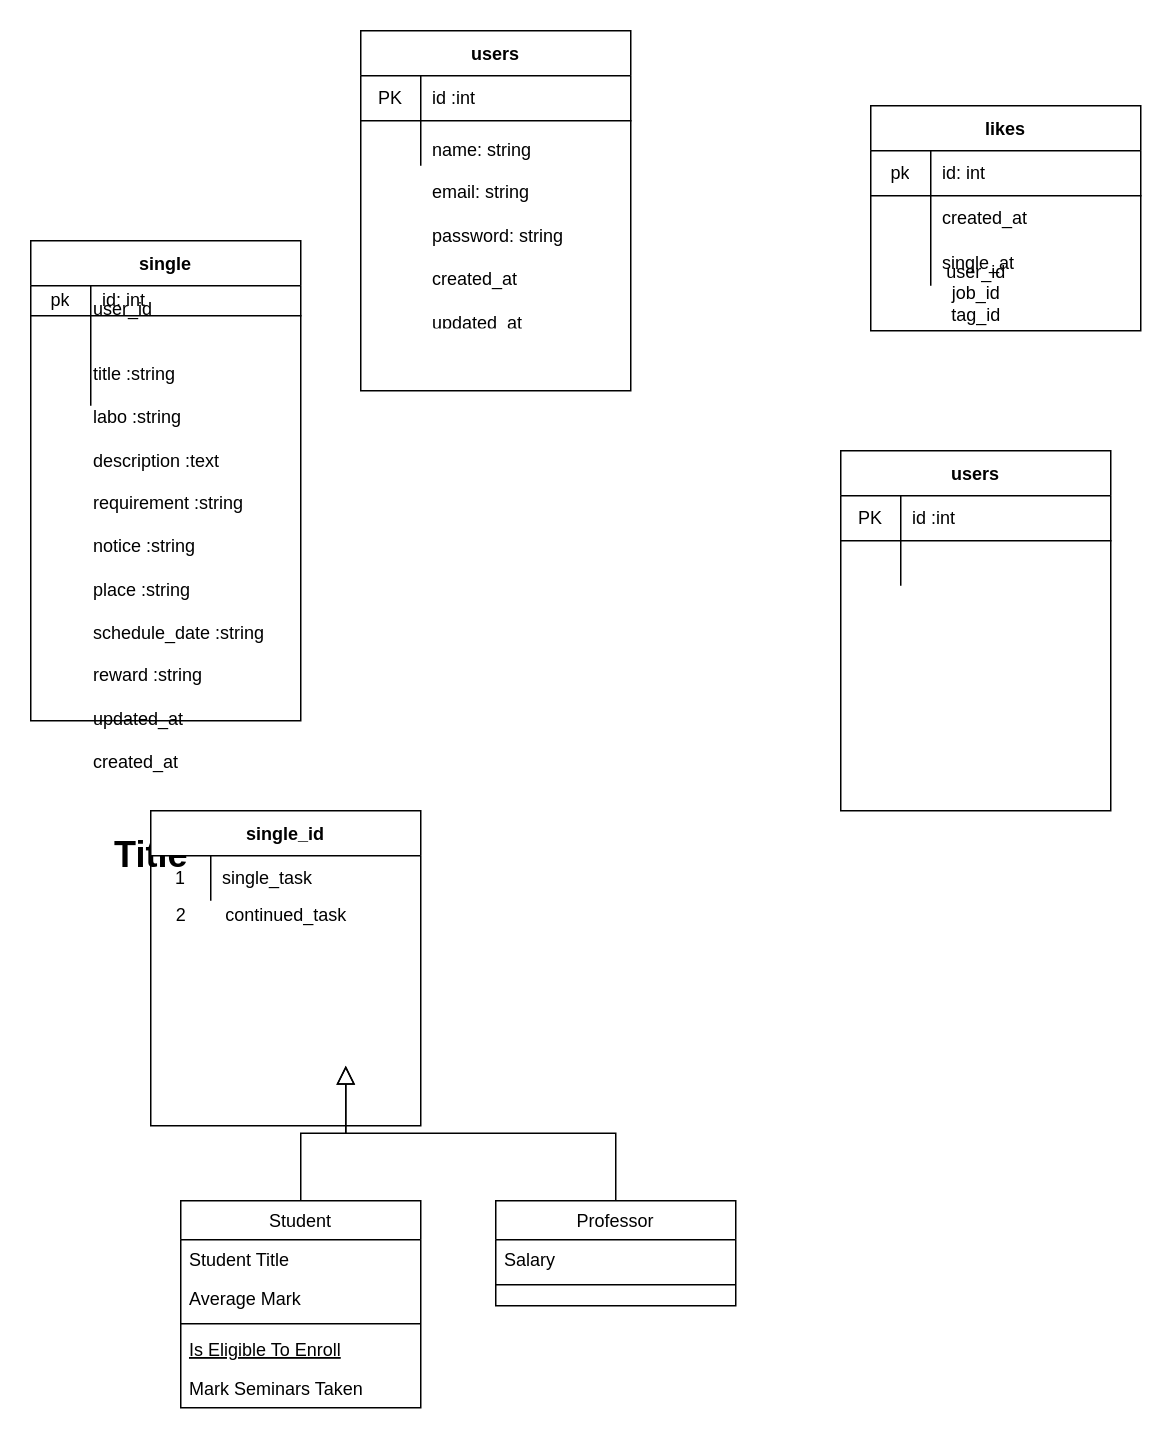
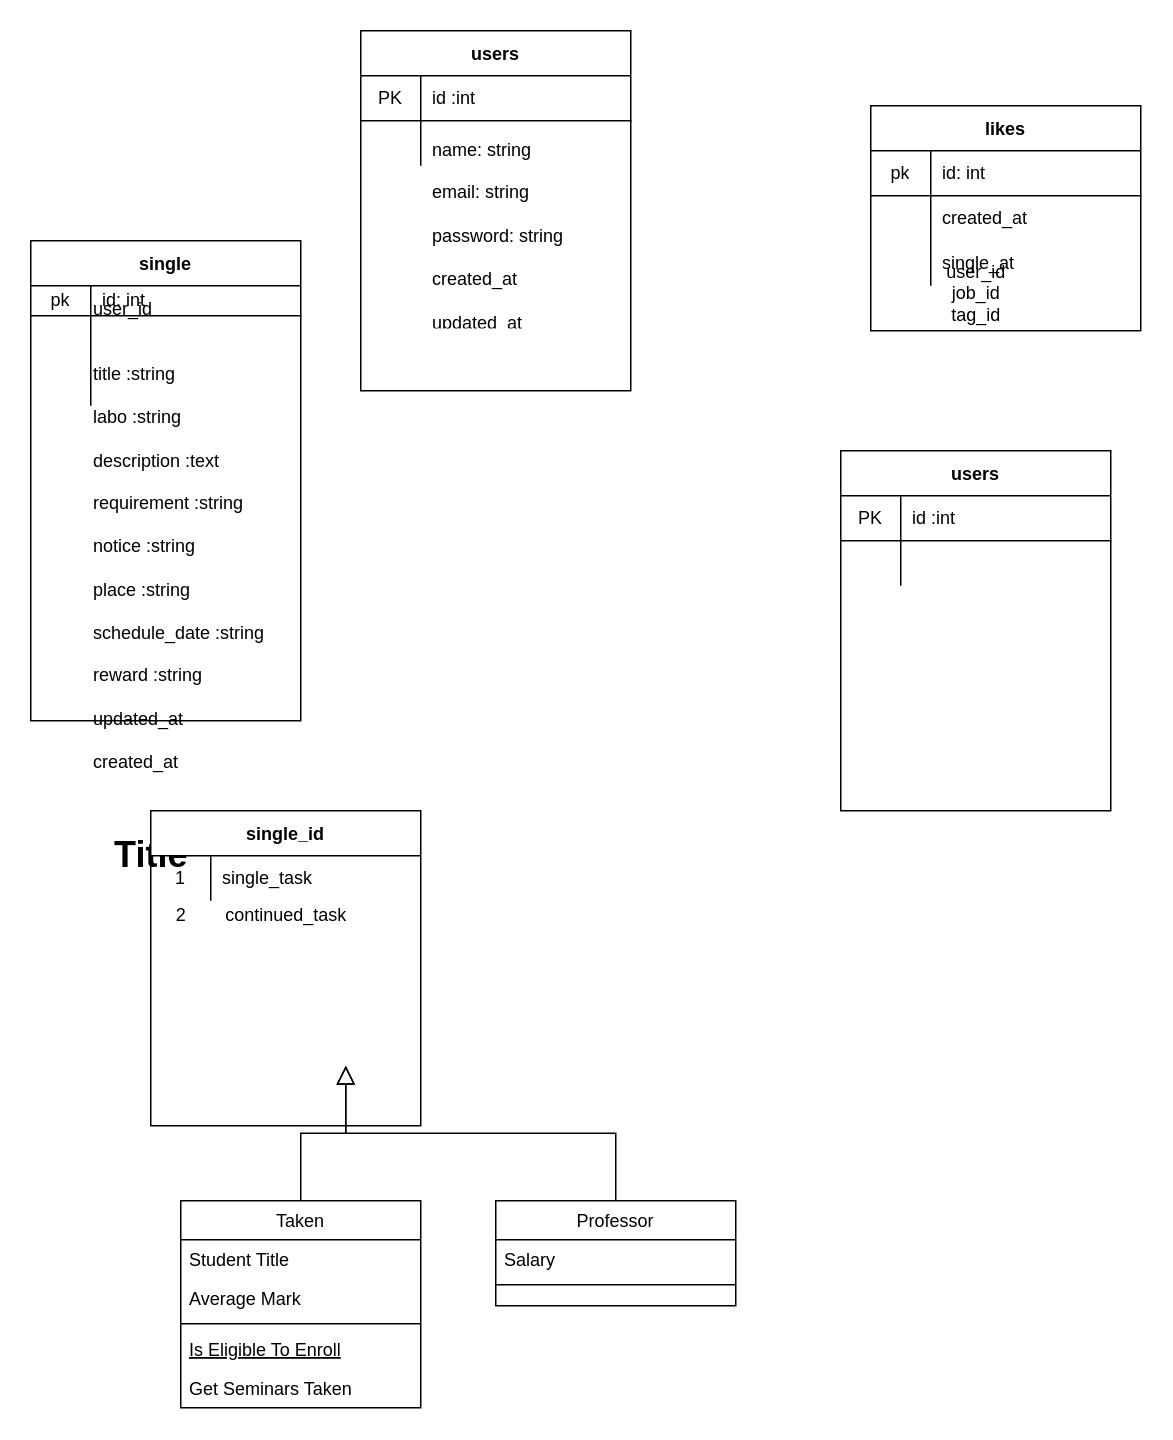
(300, 1221) -> (300, 1221)
(278, 1389) -> (273, 1389)
